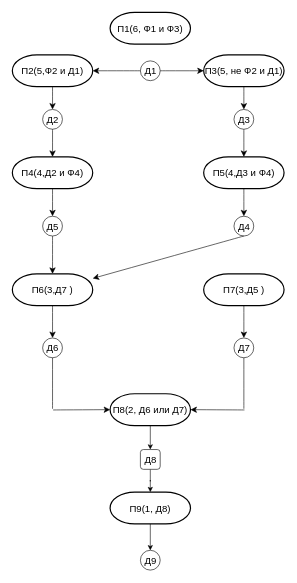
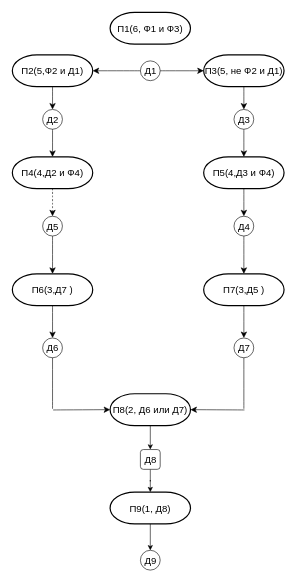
(53, 198) -> (53, 198)
(168, 257) -> (244, 267)
